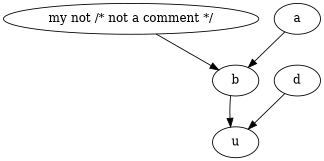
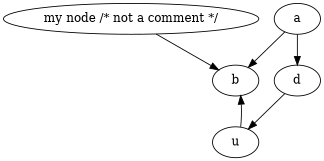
(131, 19) -> (131, 19)
none -> (297, 45)
(230, 107) -> (241, 116)
